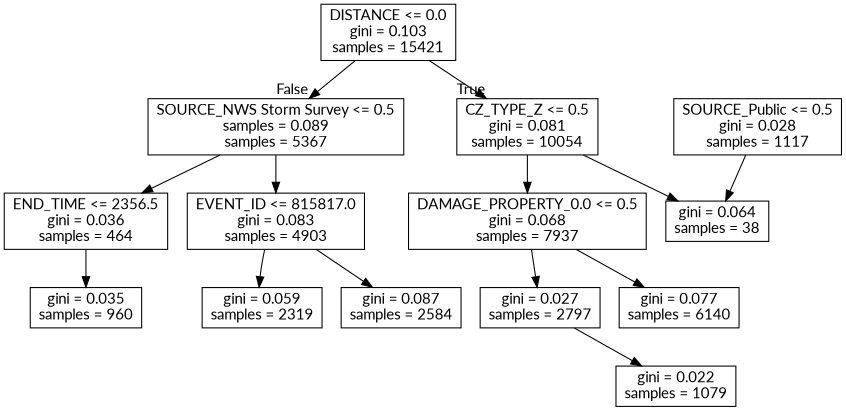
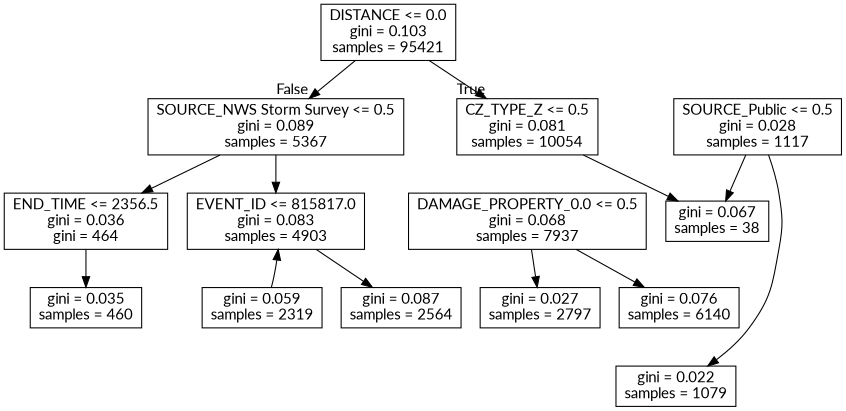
(388, 32) -> (388, 32)
(276, 127) -> (276, 127)
(527, 169) -> none
(86, 221) -> (86, 221)
(717, 221) -> (717, 221)
(262, 263) -> (274, 274)
(86, 308) -> (86, 308)
(401, 308) -> (401, 308)
(679, 308) -> (679, 308)
(603, 344) -> (776, 266)
